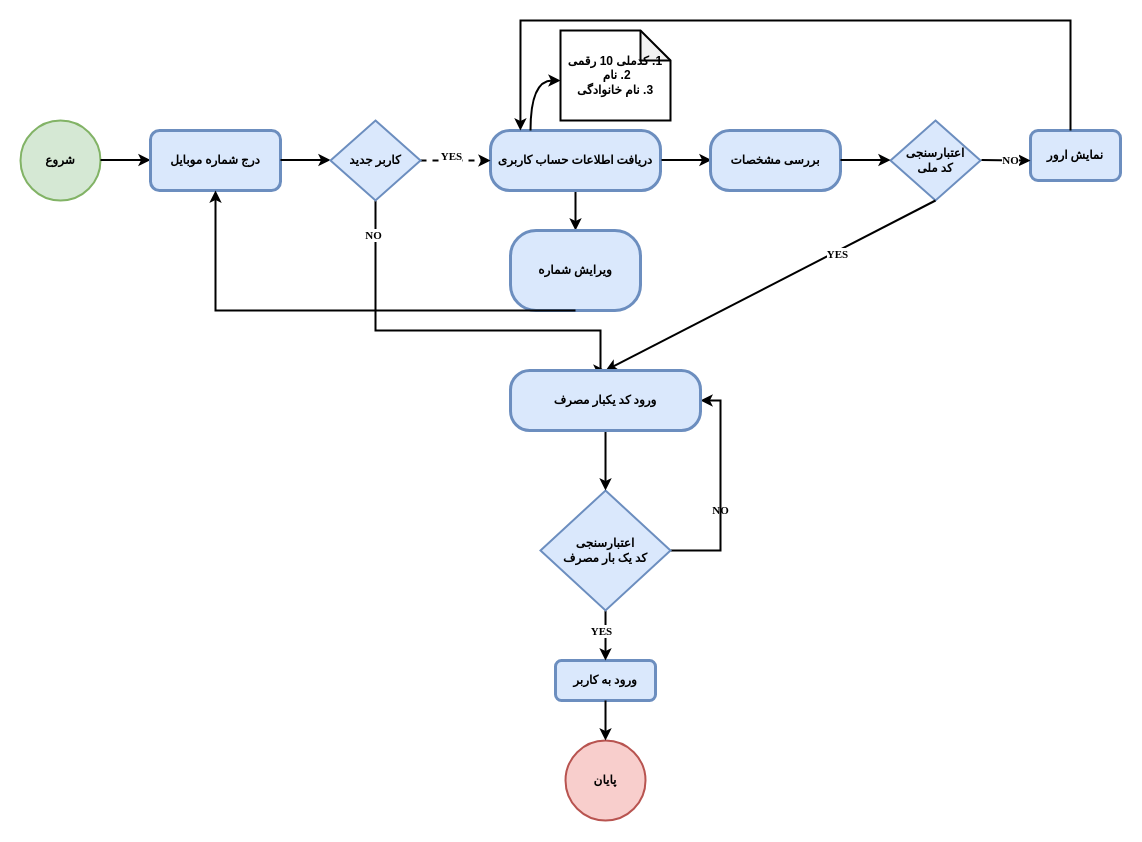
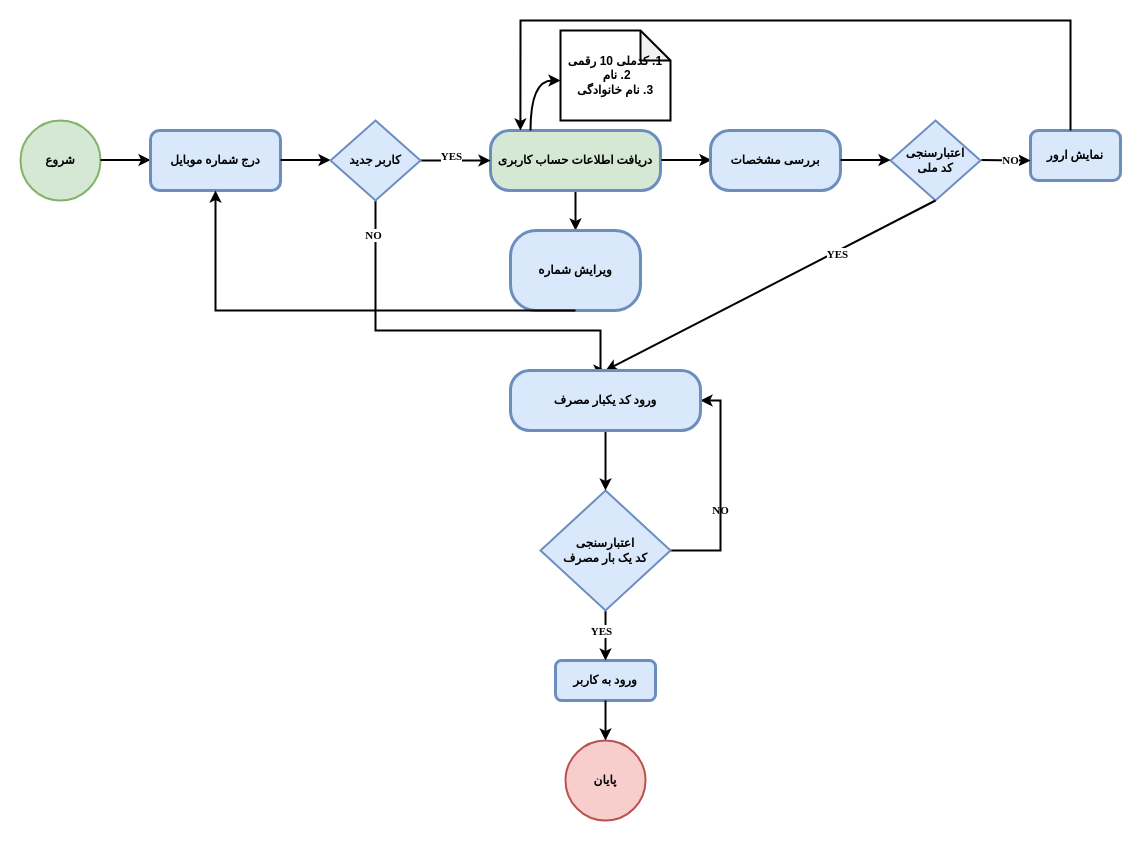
(469, 161) -> (469, 161)
(576, 161) -> (576, 161)
